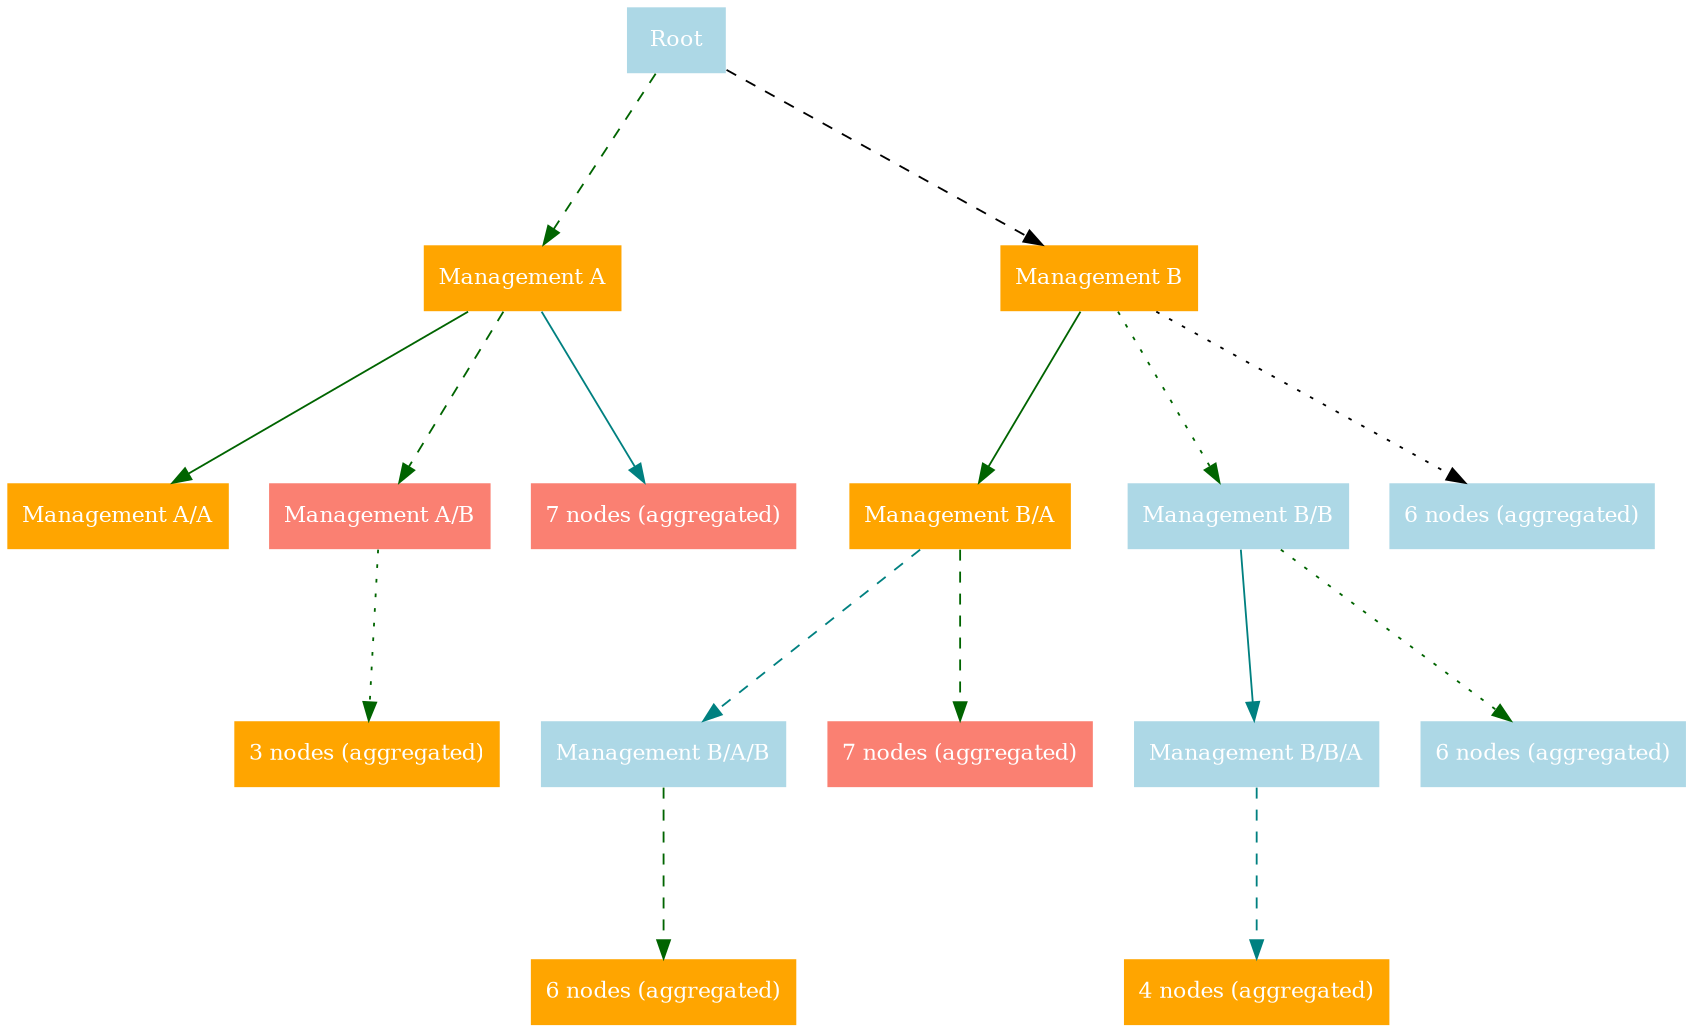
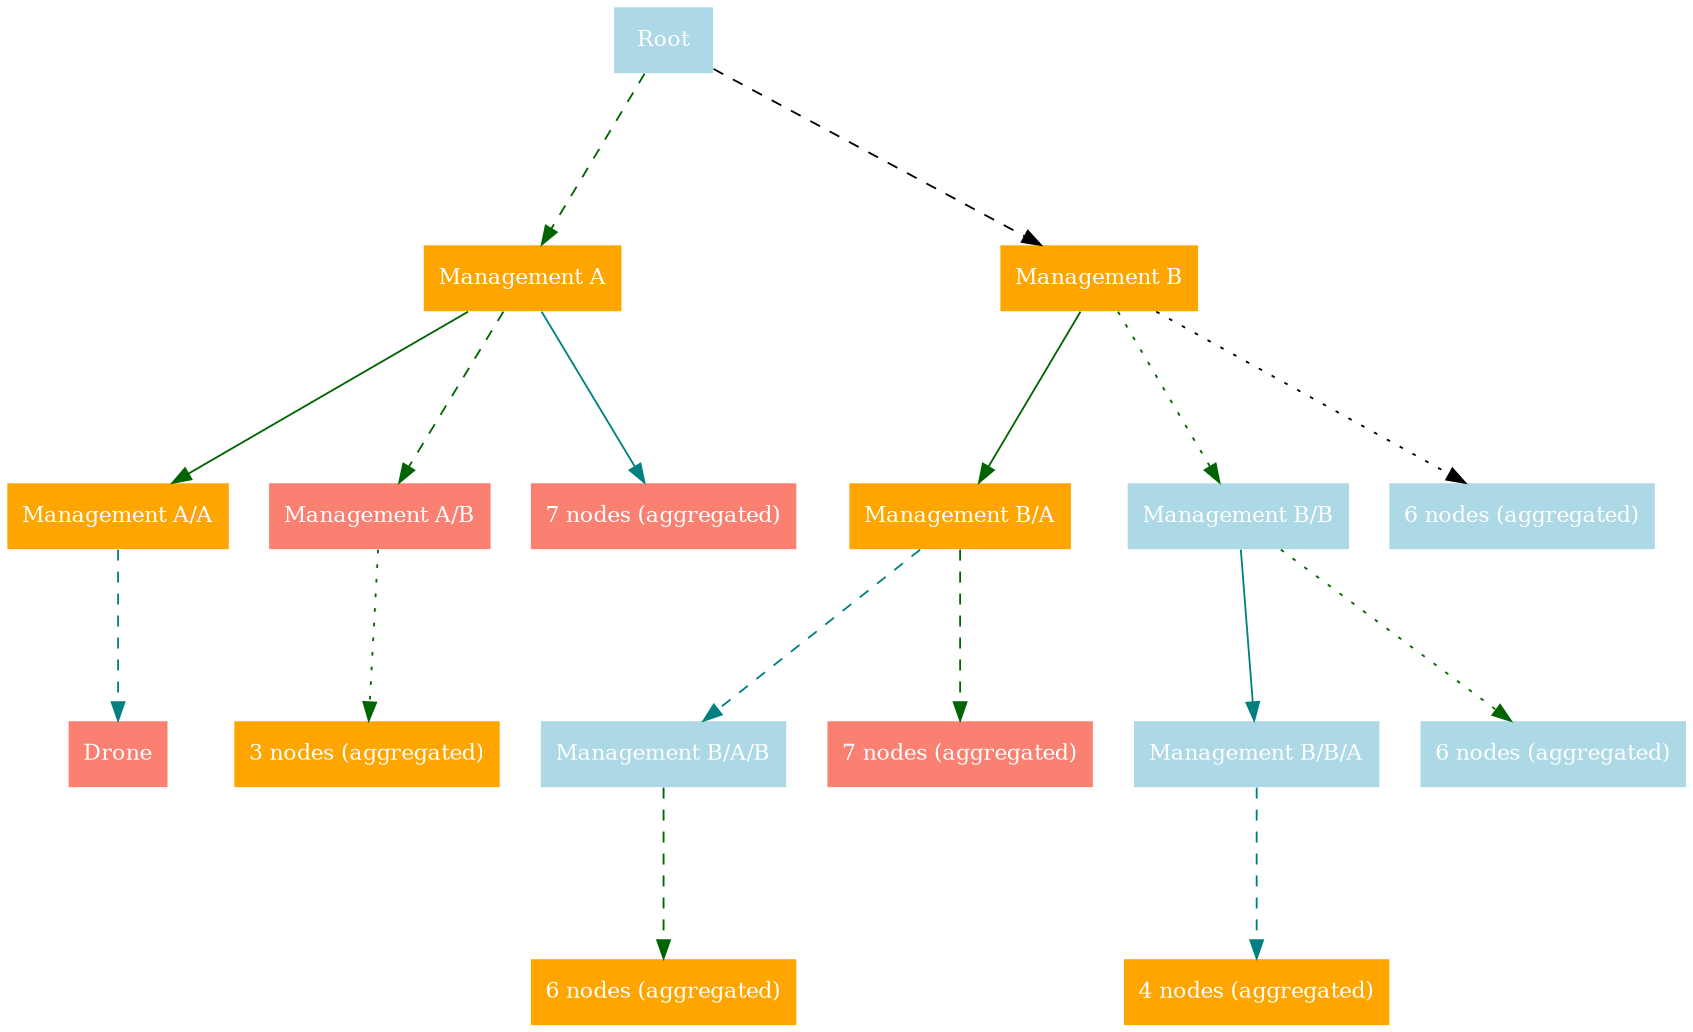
none -> (118, 754)
